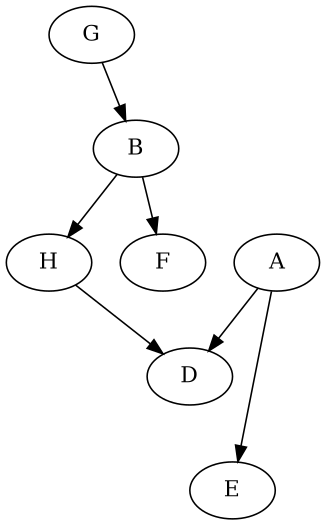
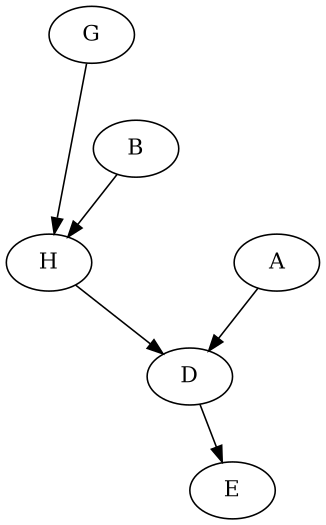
(111, 84) -> (72, 141)
(163, 263) -> none
(256, 369) -> (208, 426)
